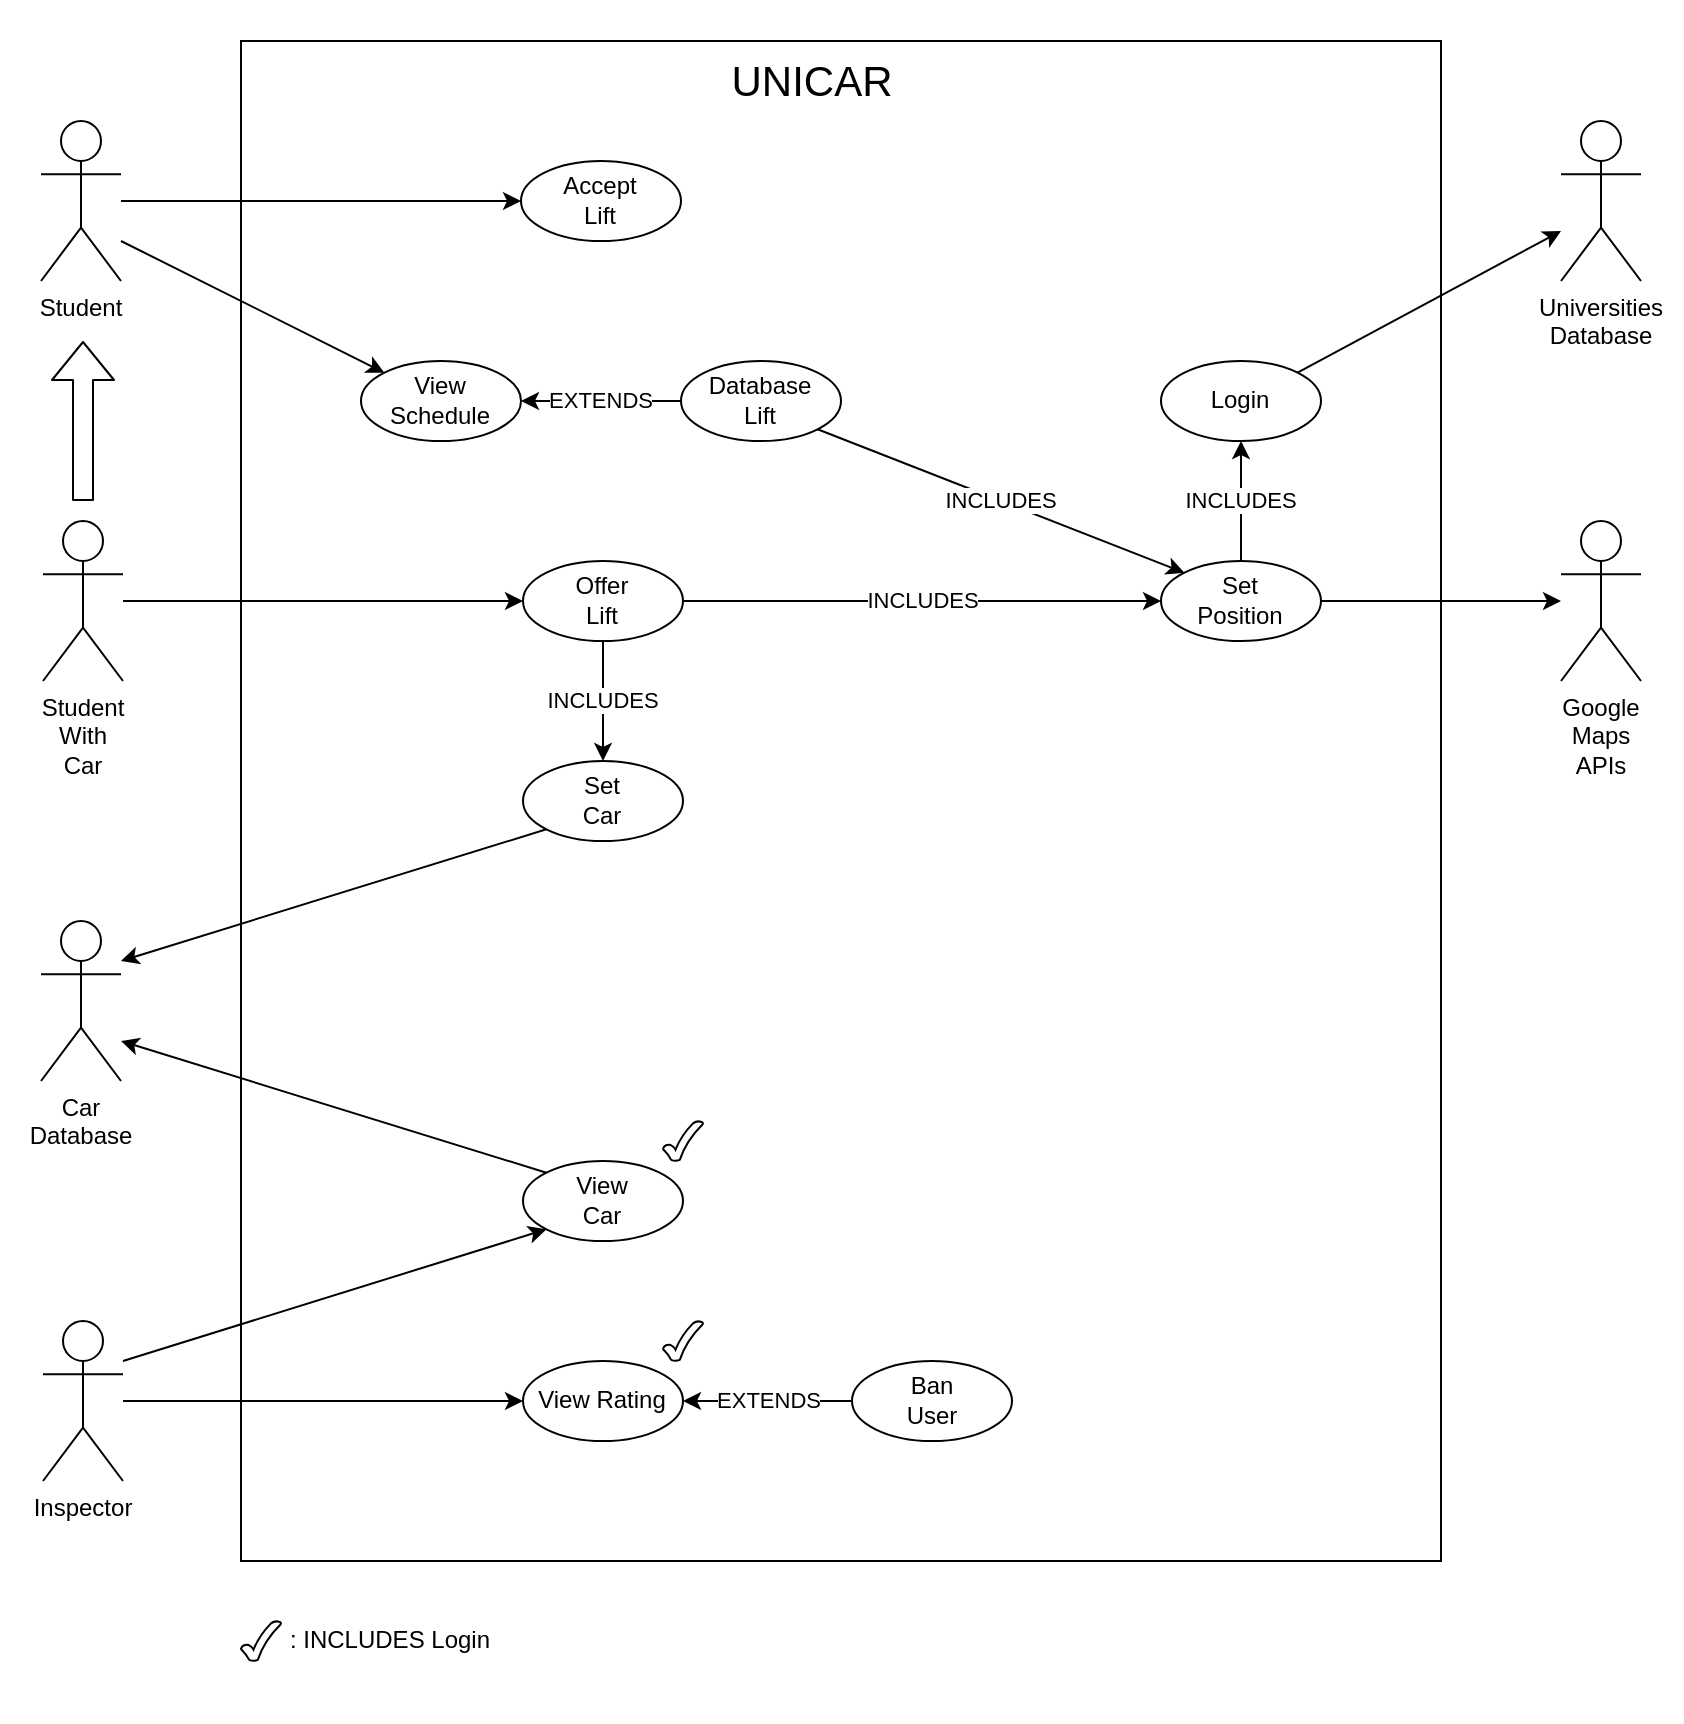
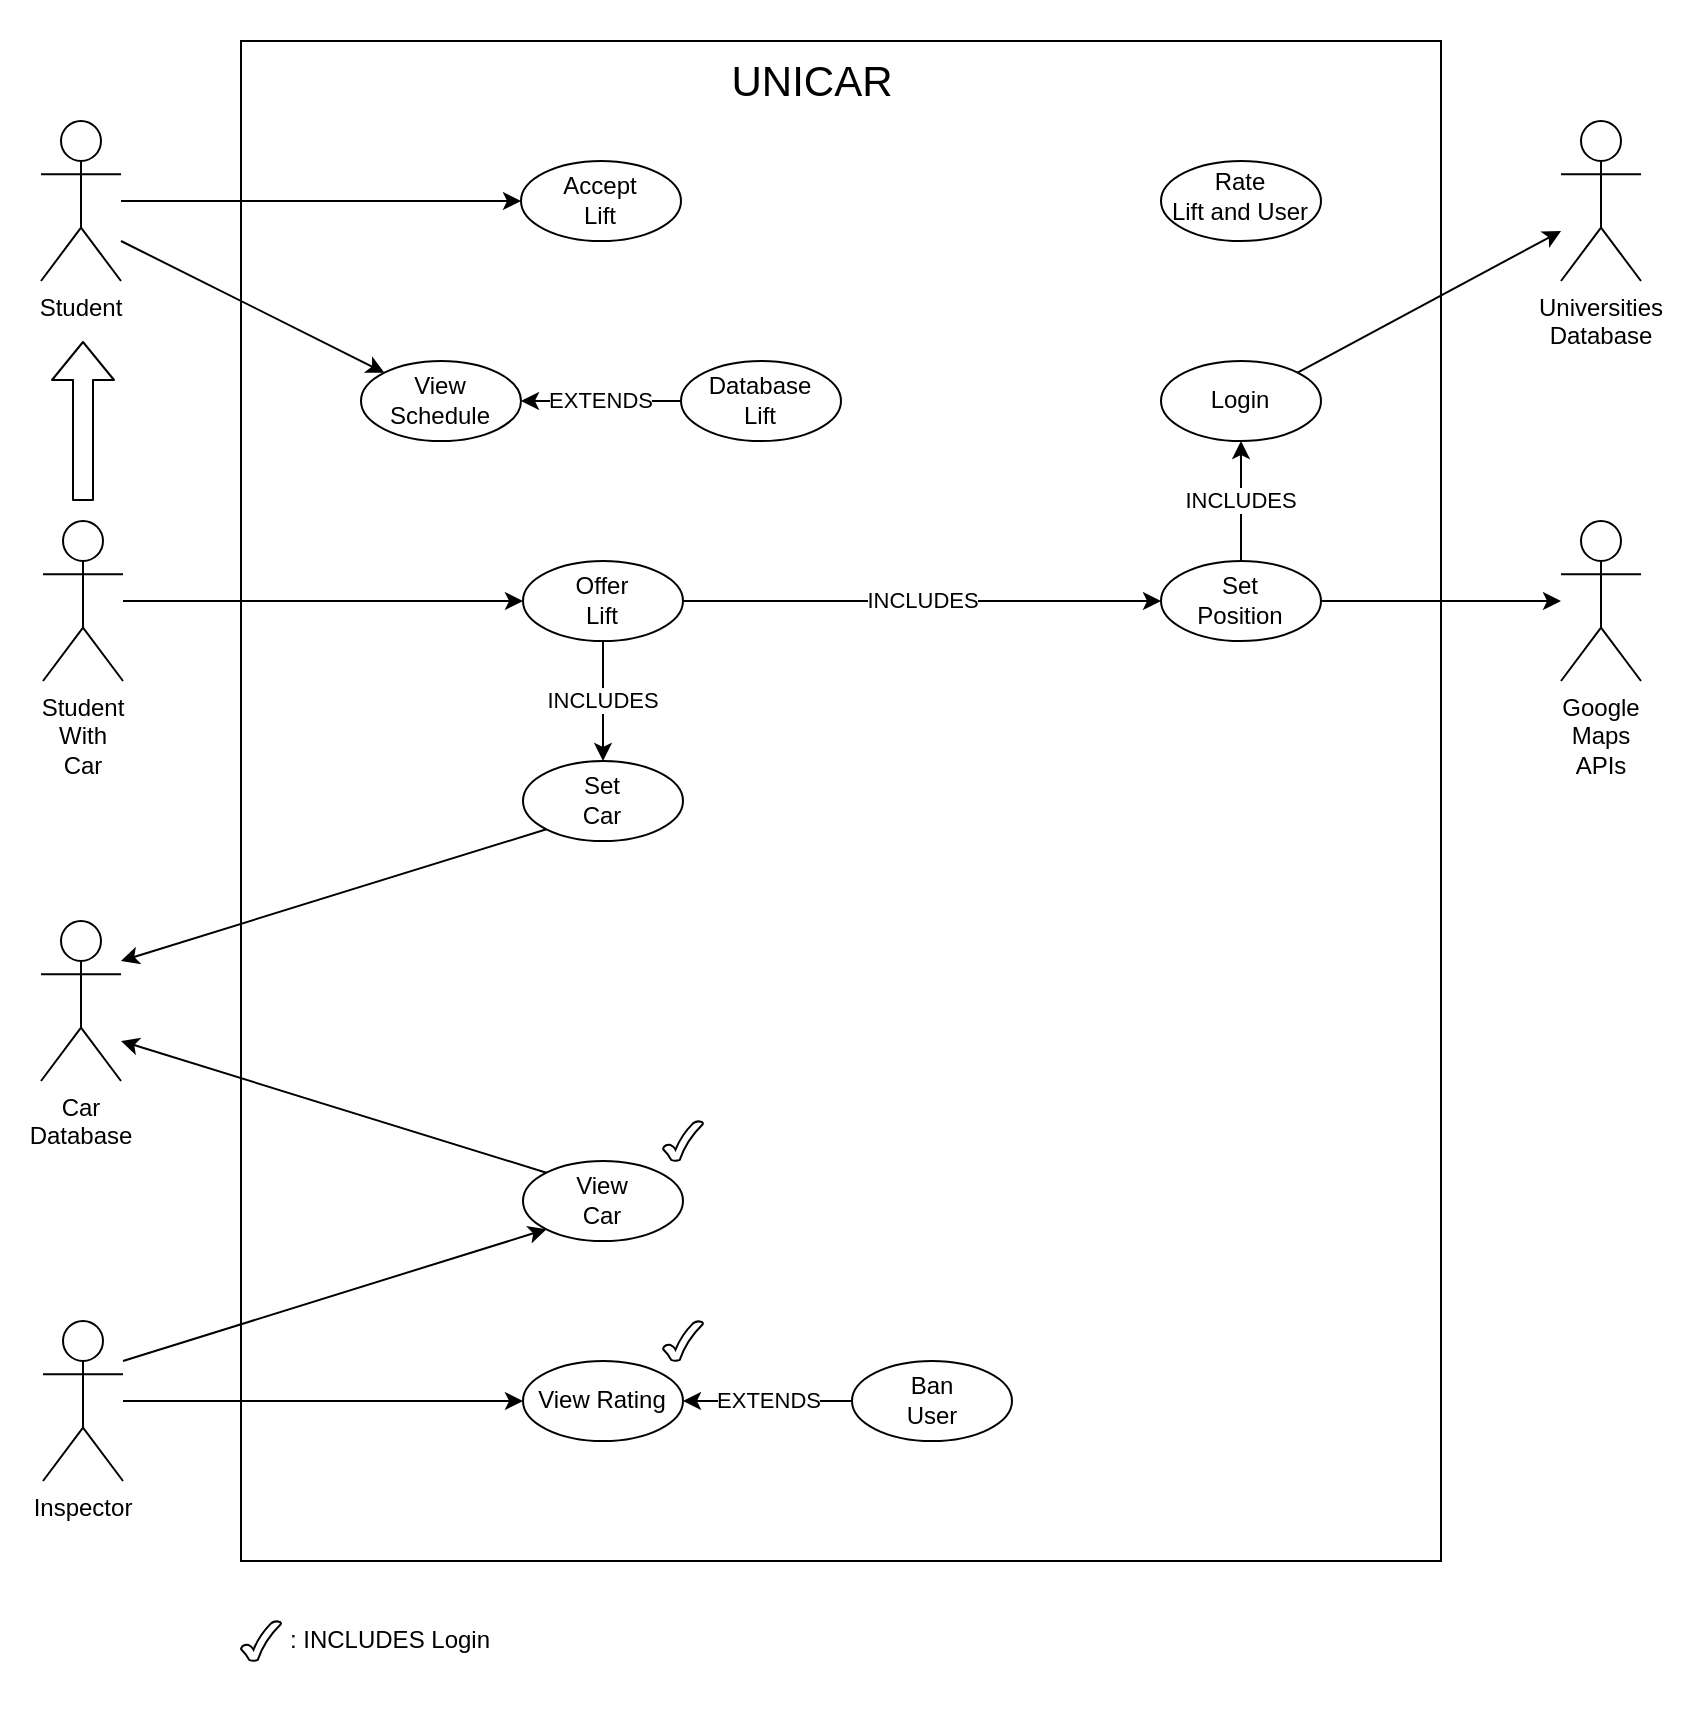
none -> (1241, 201)
(920, 469) -> none
